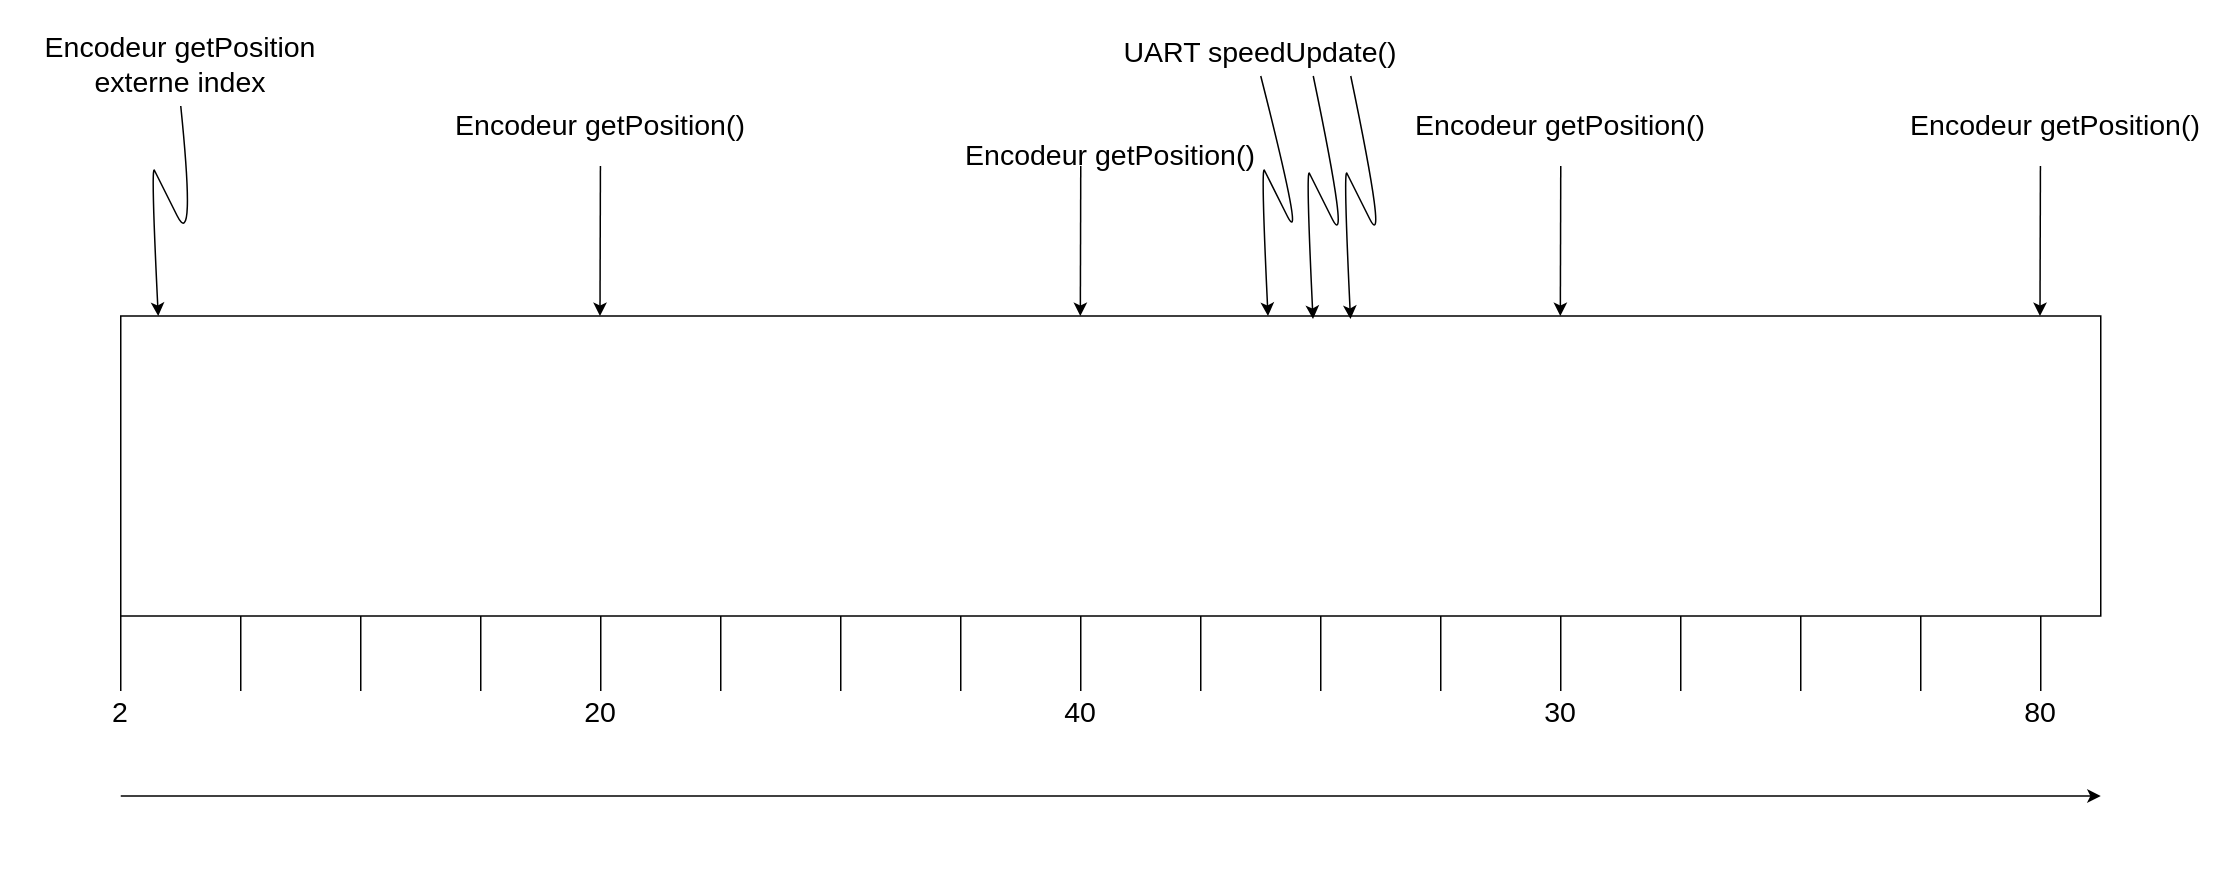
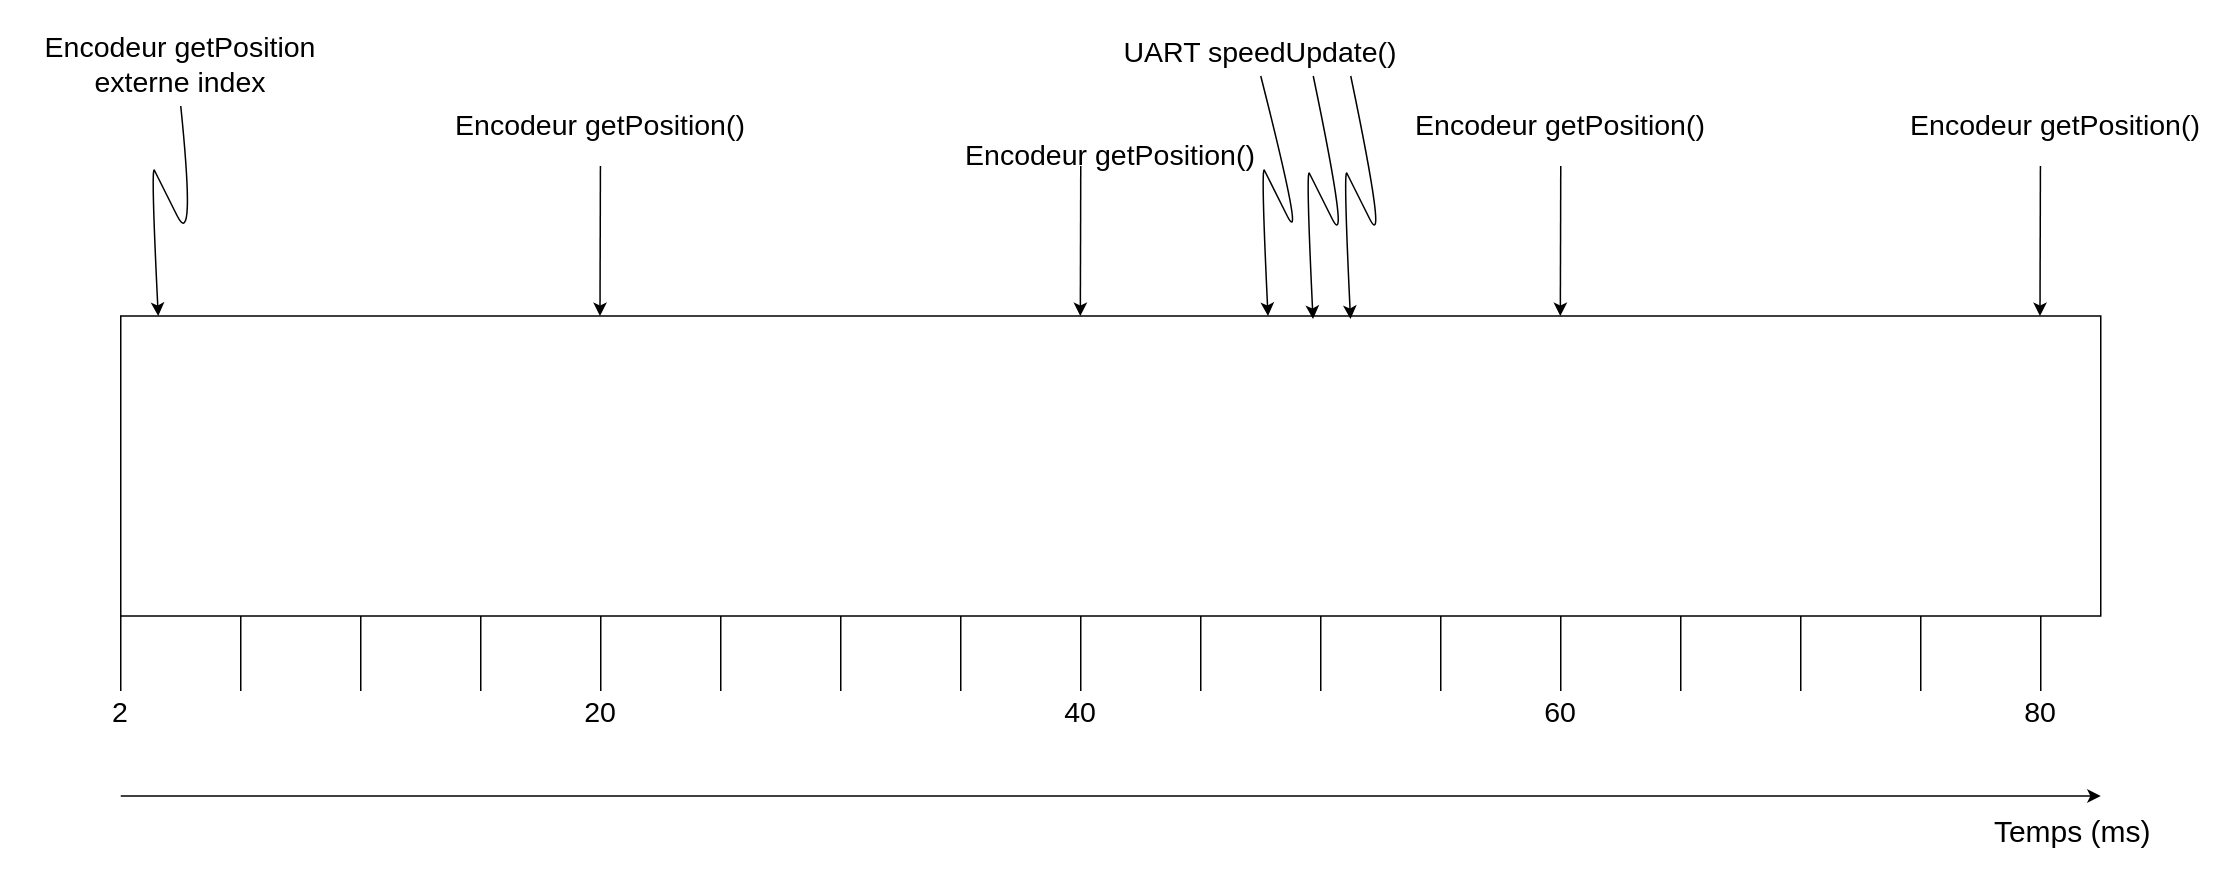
(1561, 713) -> (1561, 713)
none -> (2073, 848)
